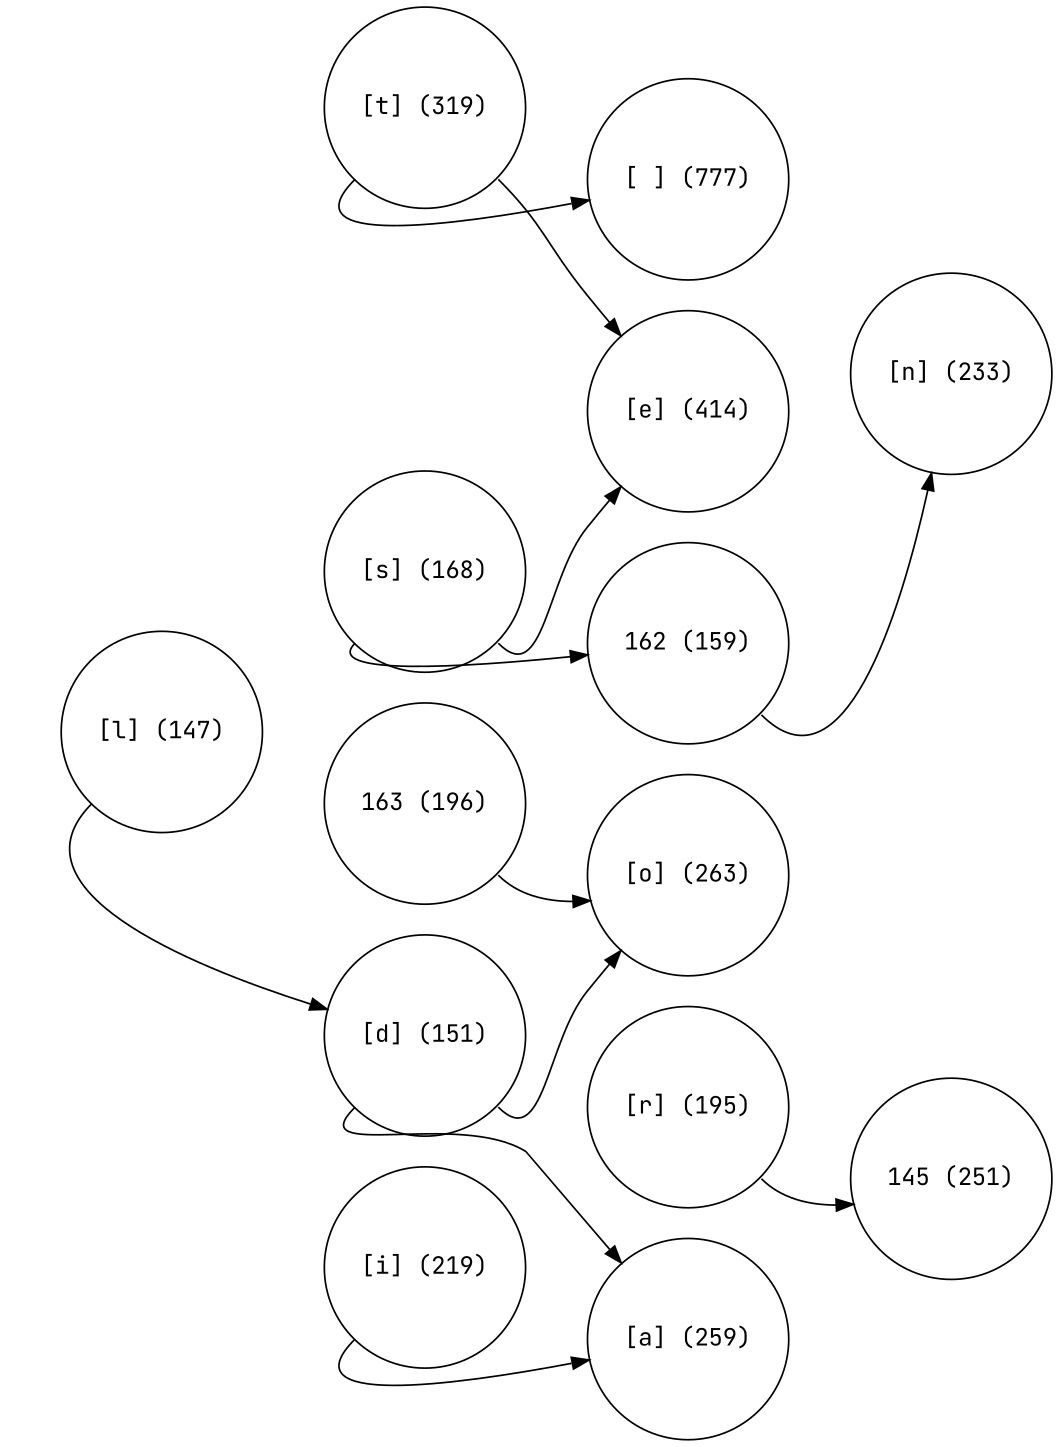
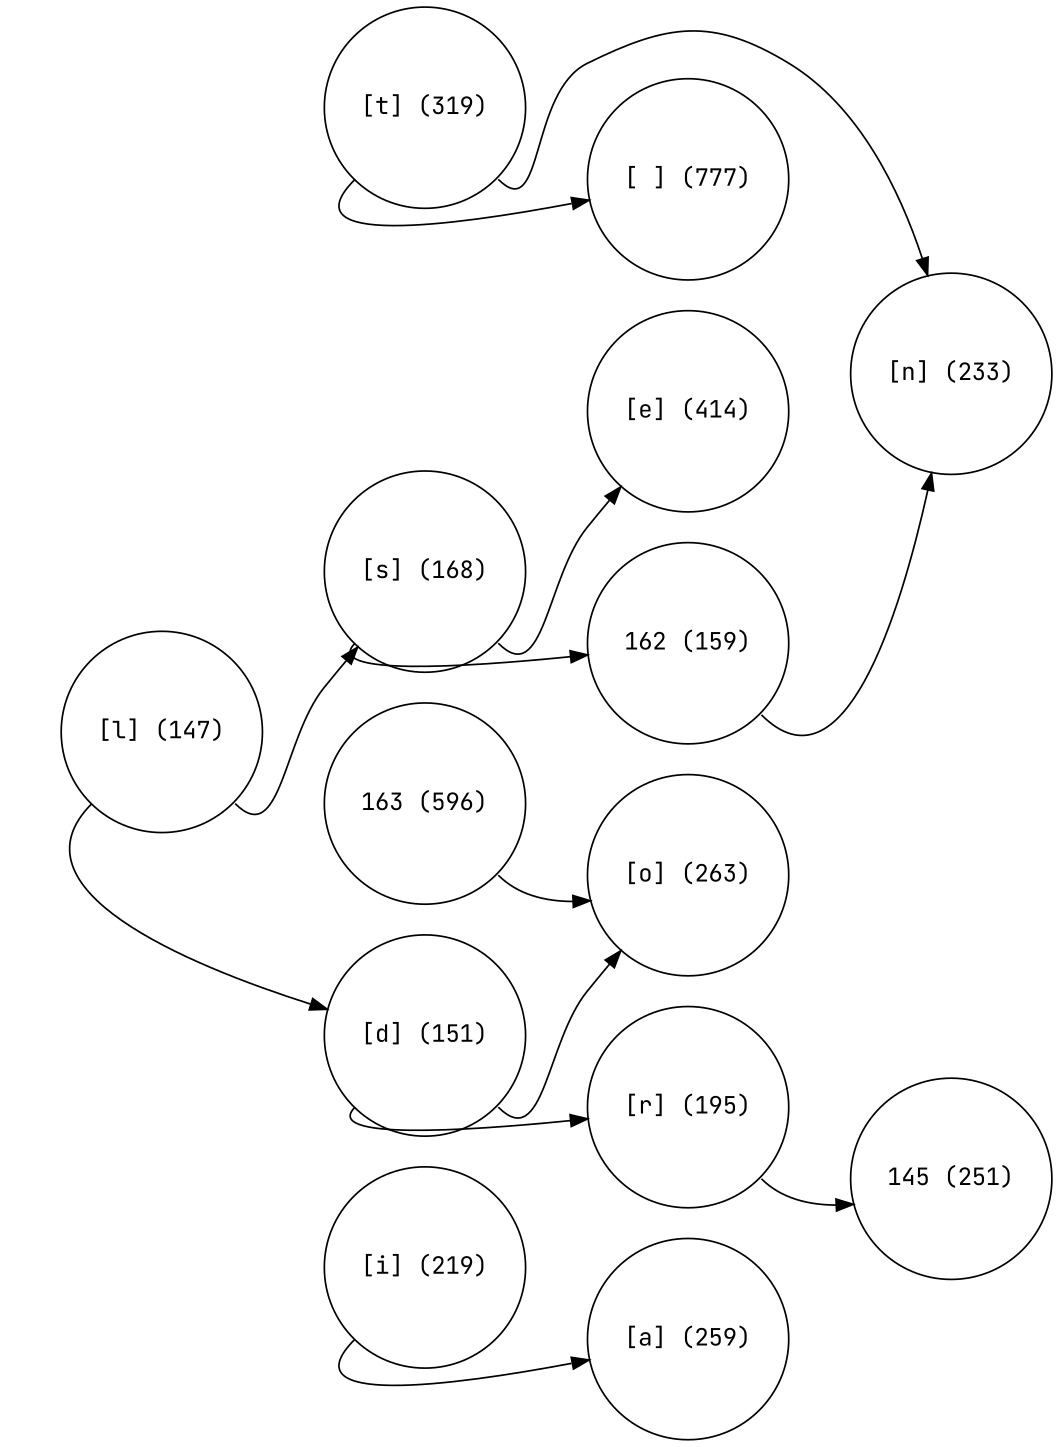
(554, 250) -> (724, 35)
none -> (294, 748)
(425, 804) -> (425, 804)
(488, 1139) -> (454, 1129)
